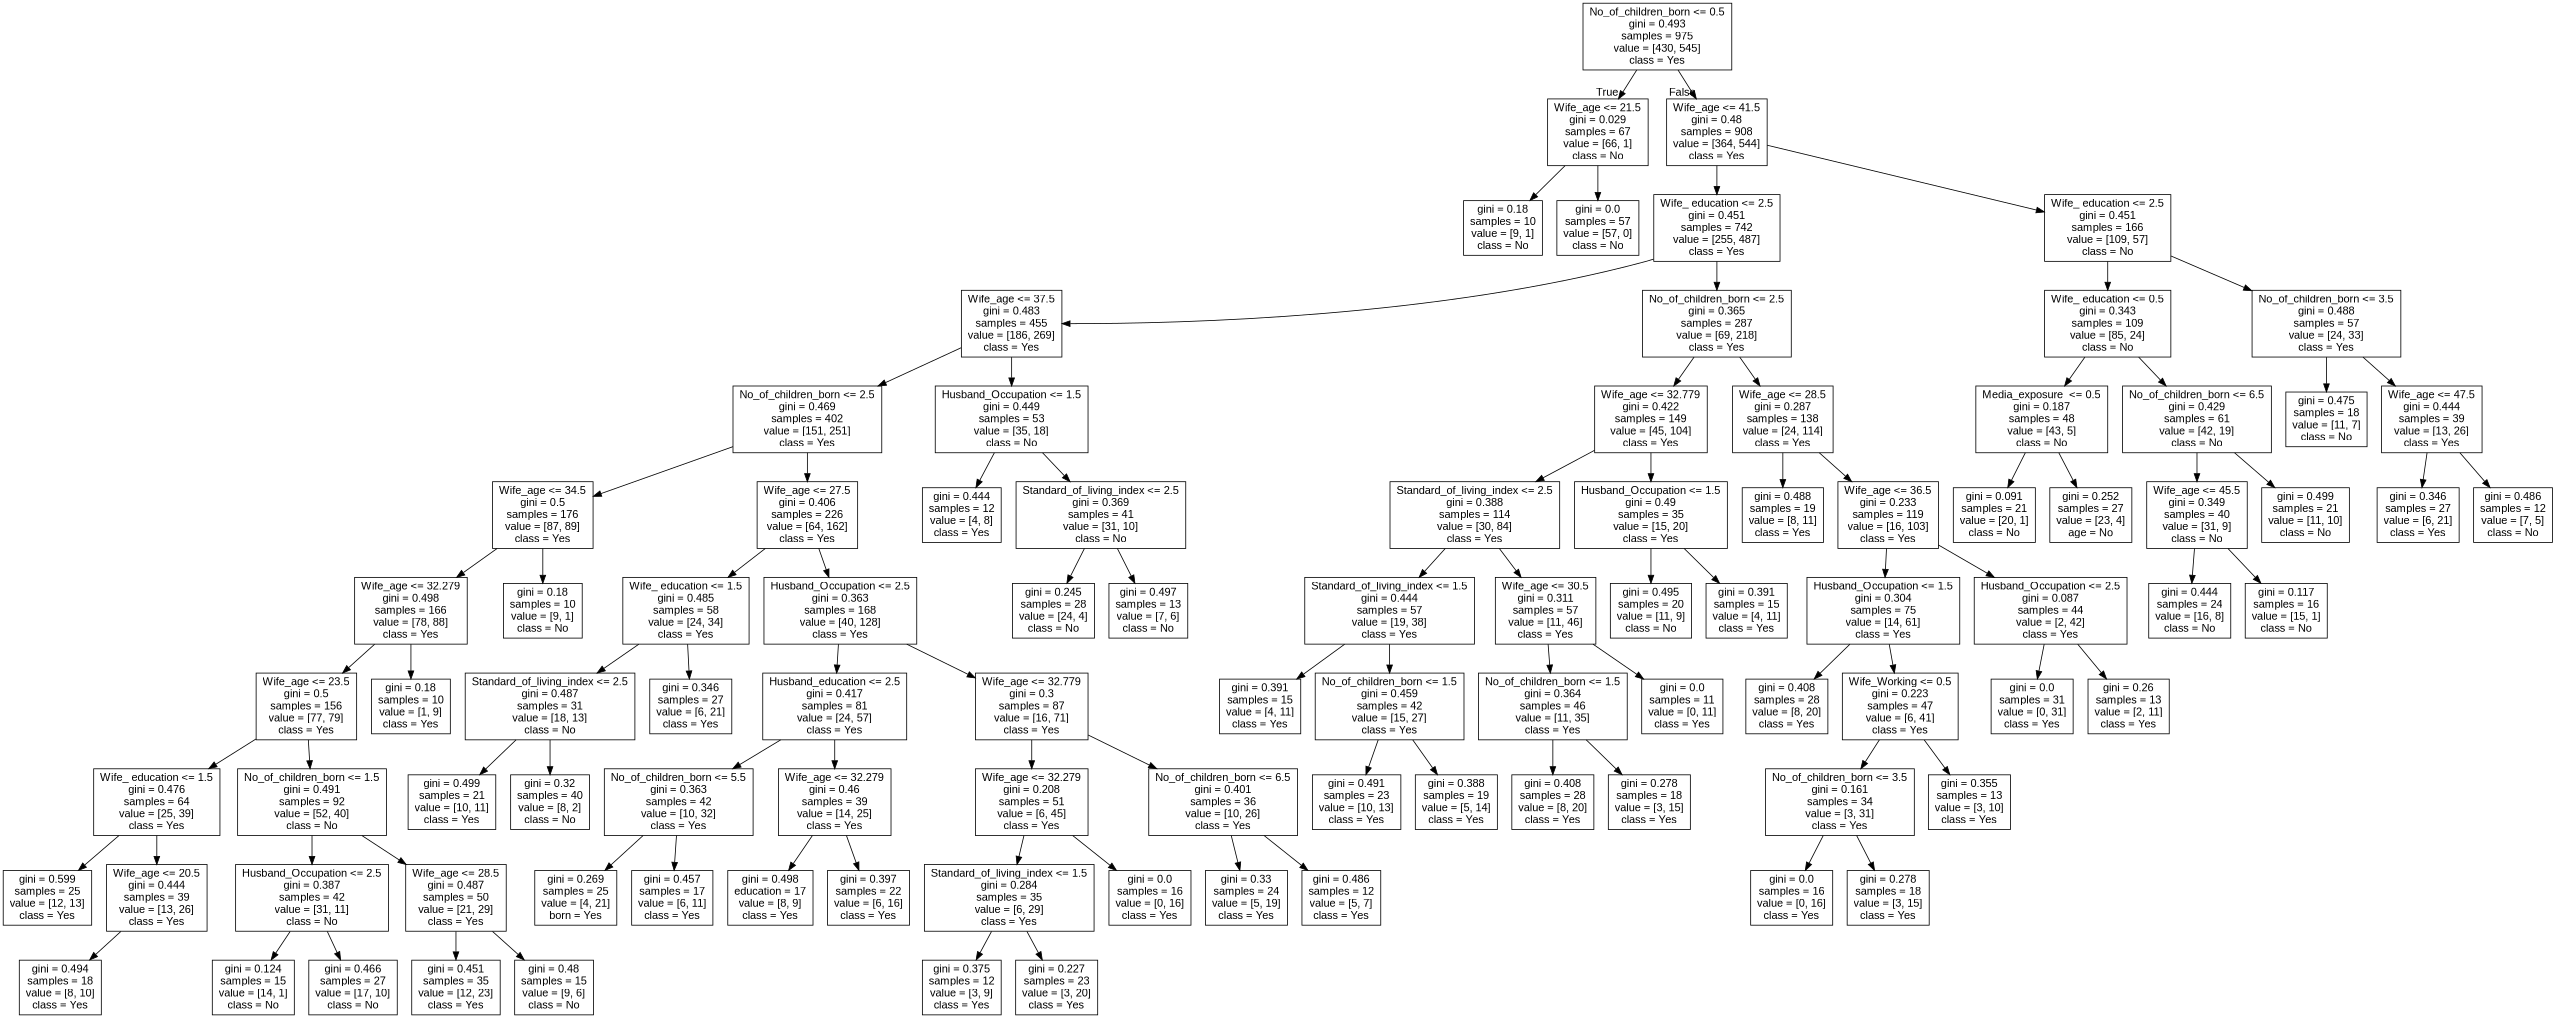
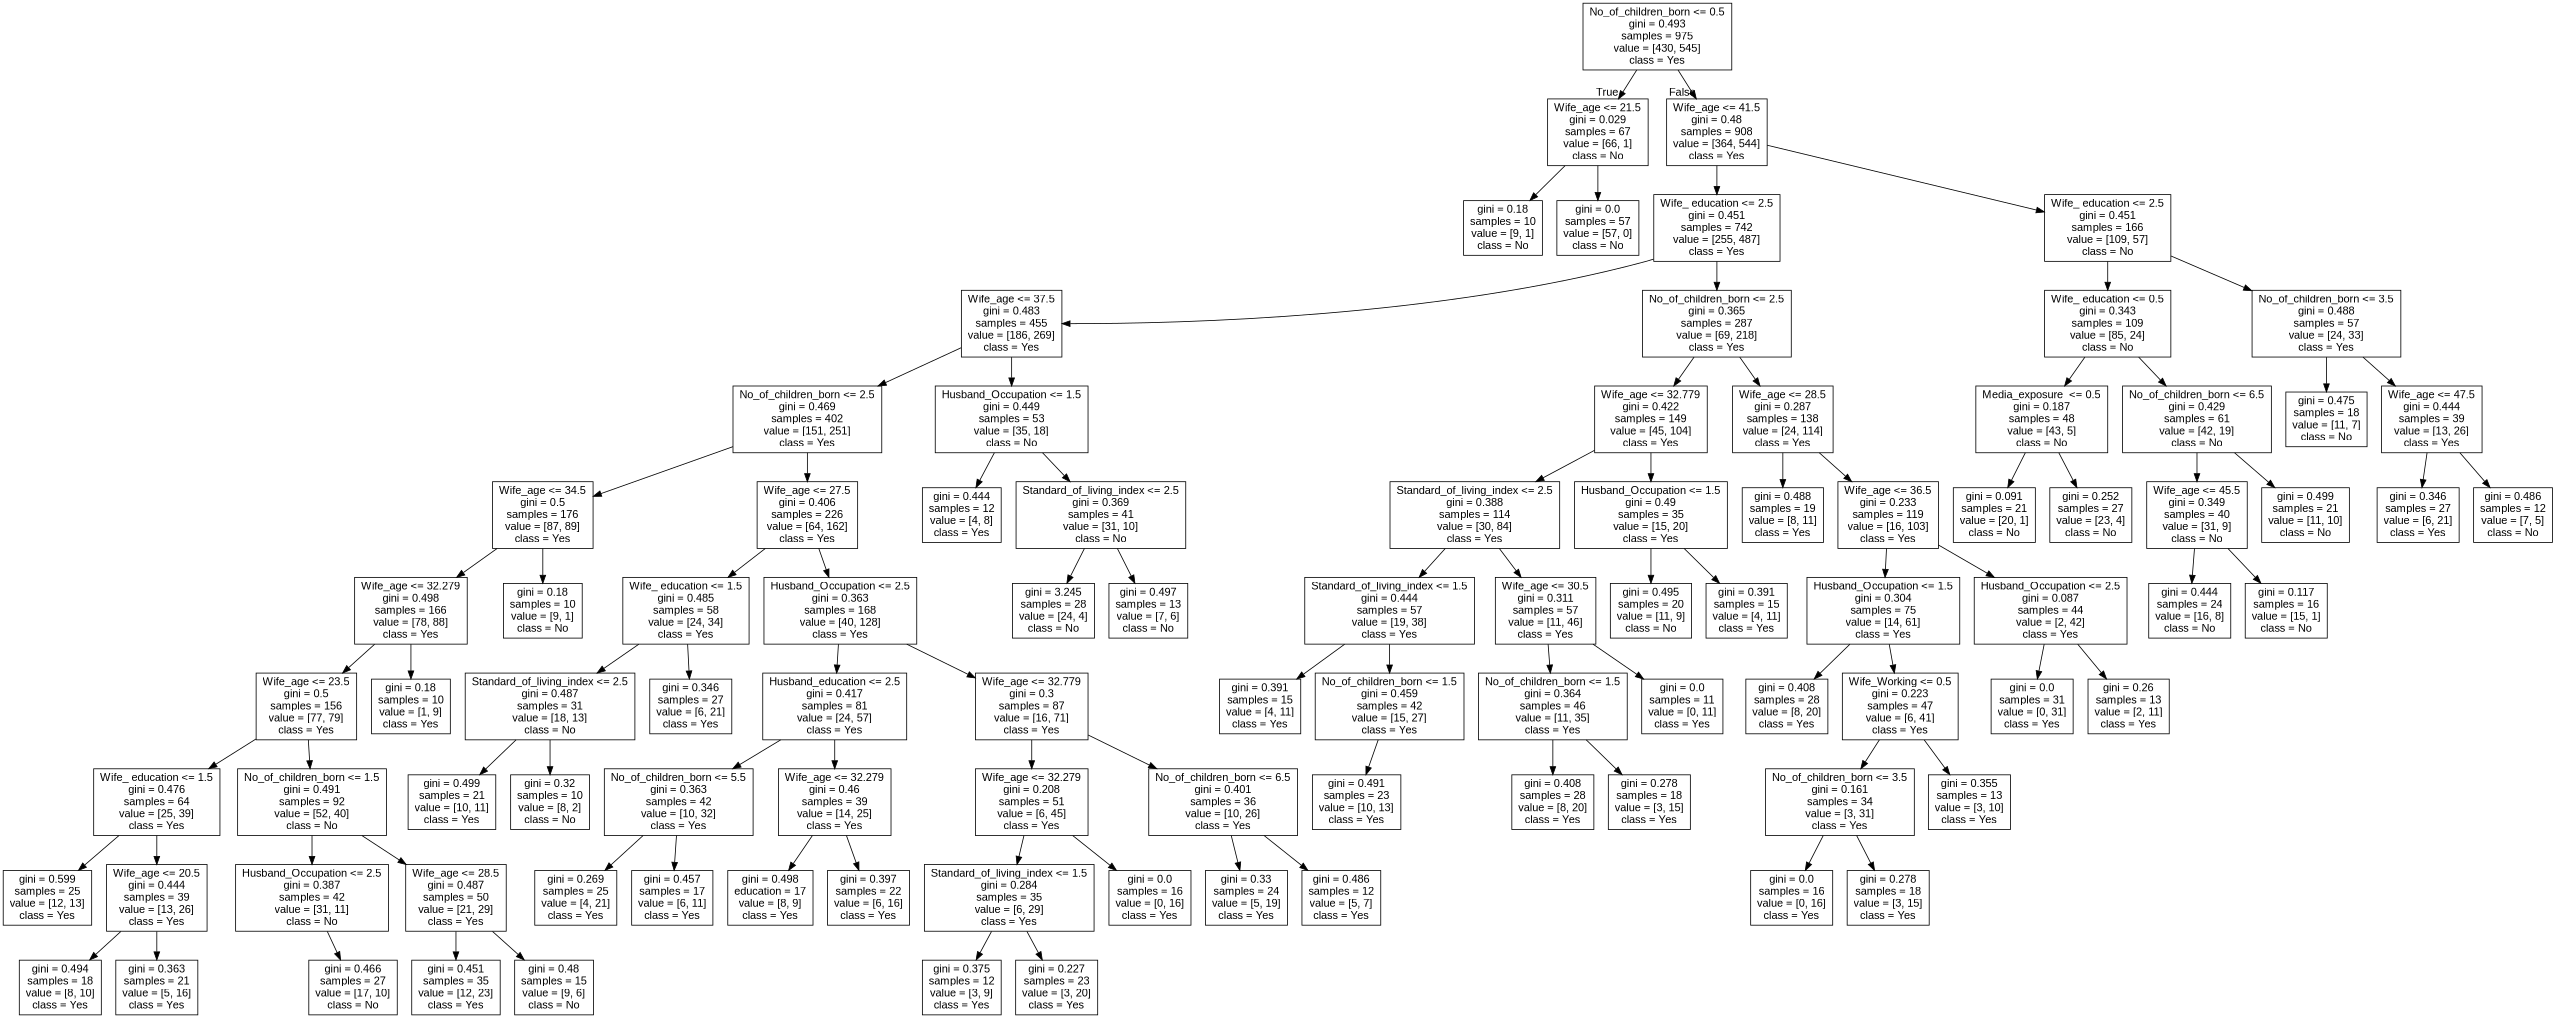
(2091, 515) -> (2091, 515)
(1053, 611) -> (1053, 611)
(550, 802) -> (550, 802)
(1456, 802) -> none
(576, 898) -> (576, 898)
none -> (157, 988)
(253, 988) -> none
